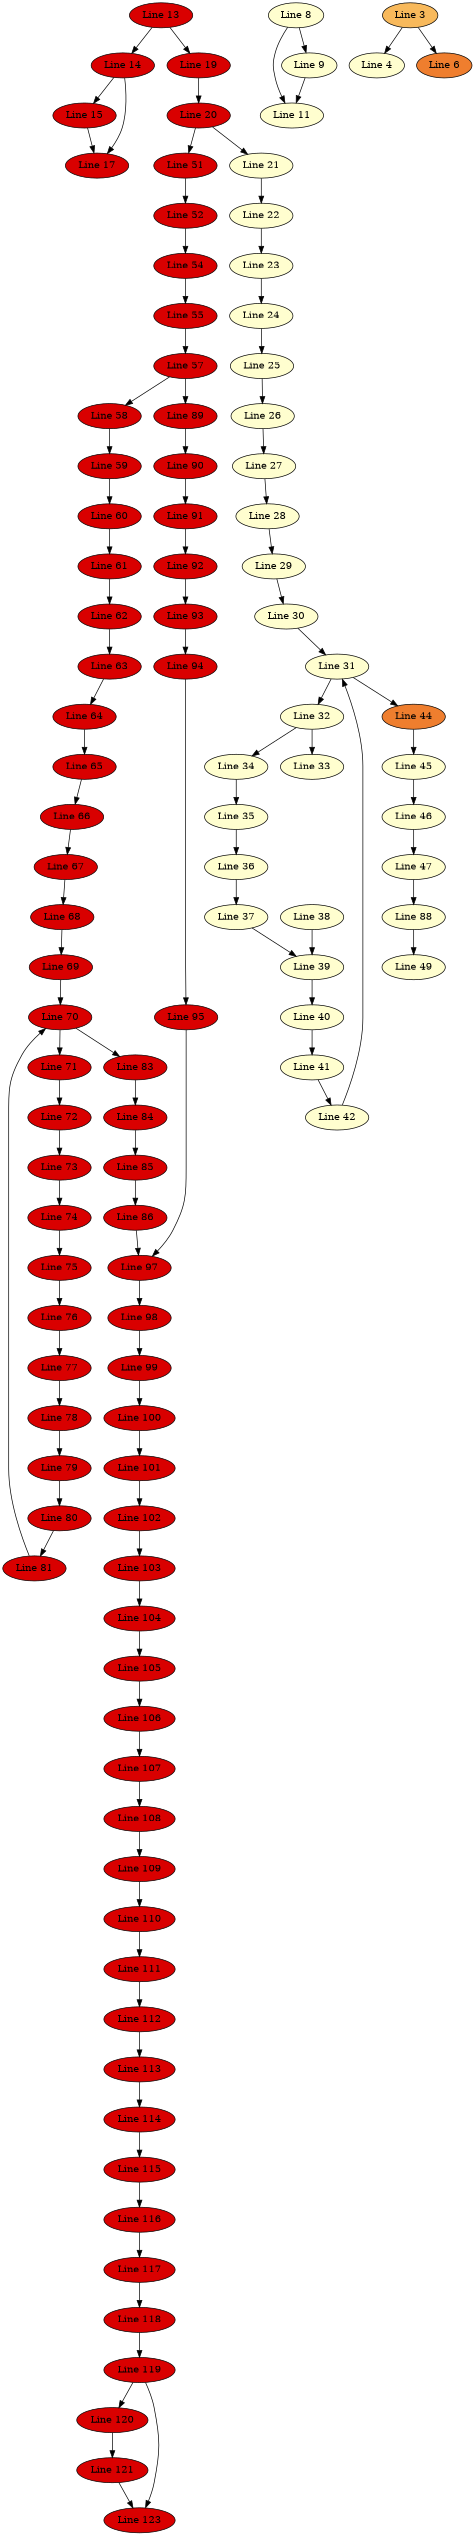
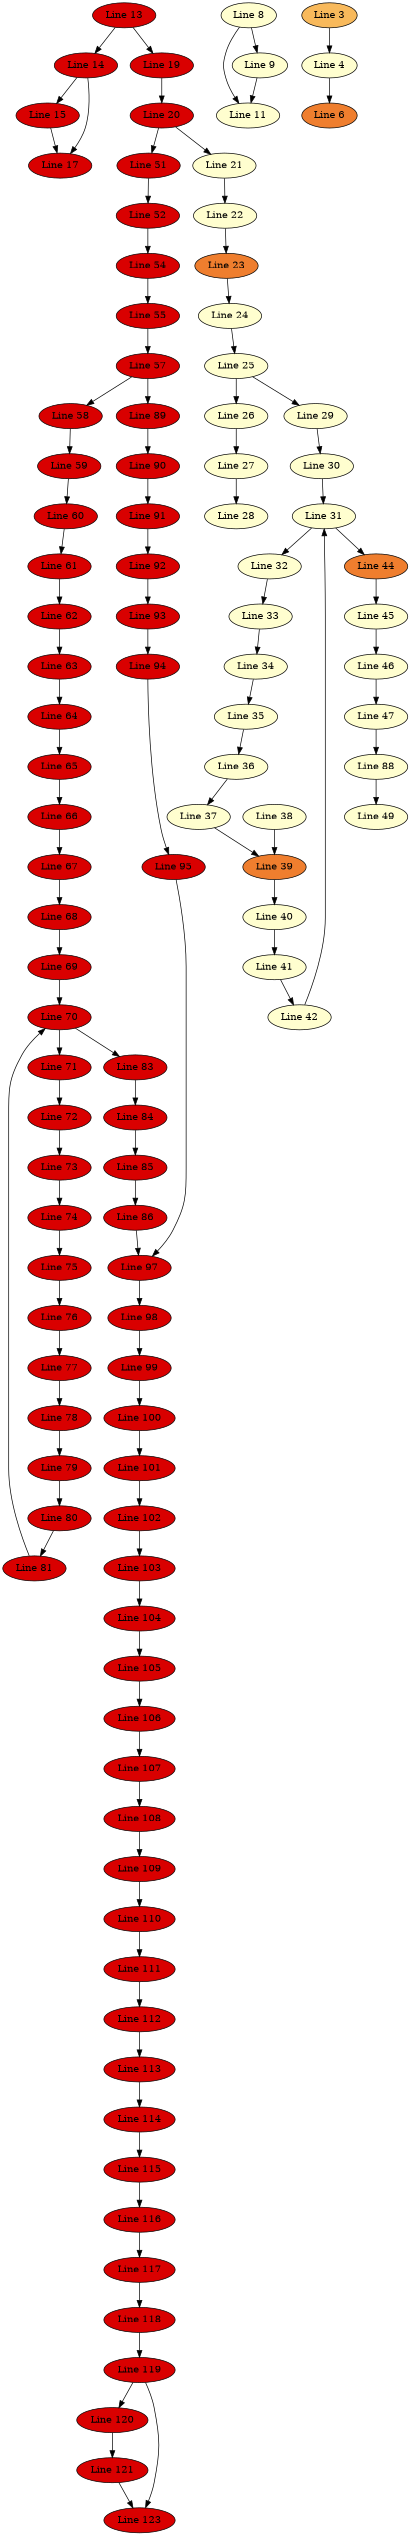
(425, 38) -> (329, 87)
(261, 266) -> (226, 266)
(270, 538) -> (273, 389)
(277, 740) -> (258, 638)
(312, 967) -> (275, 867)
